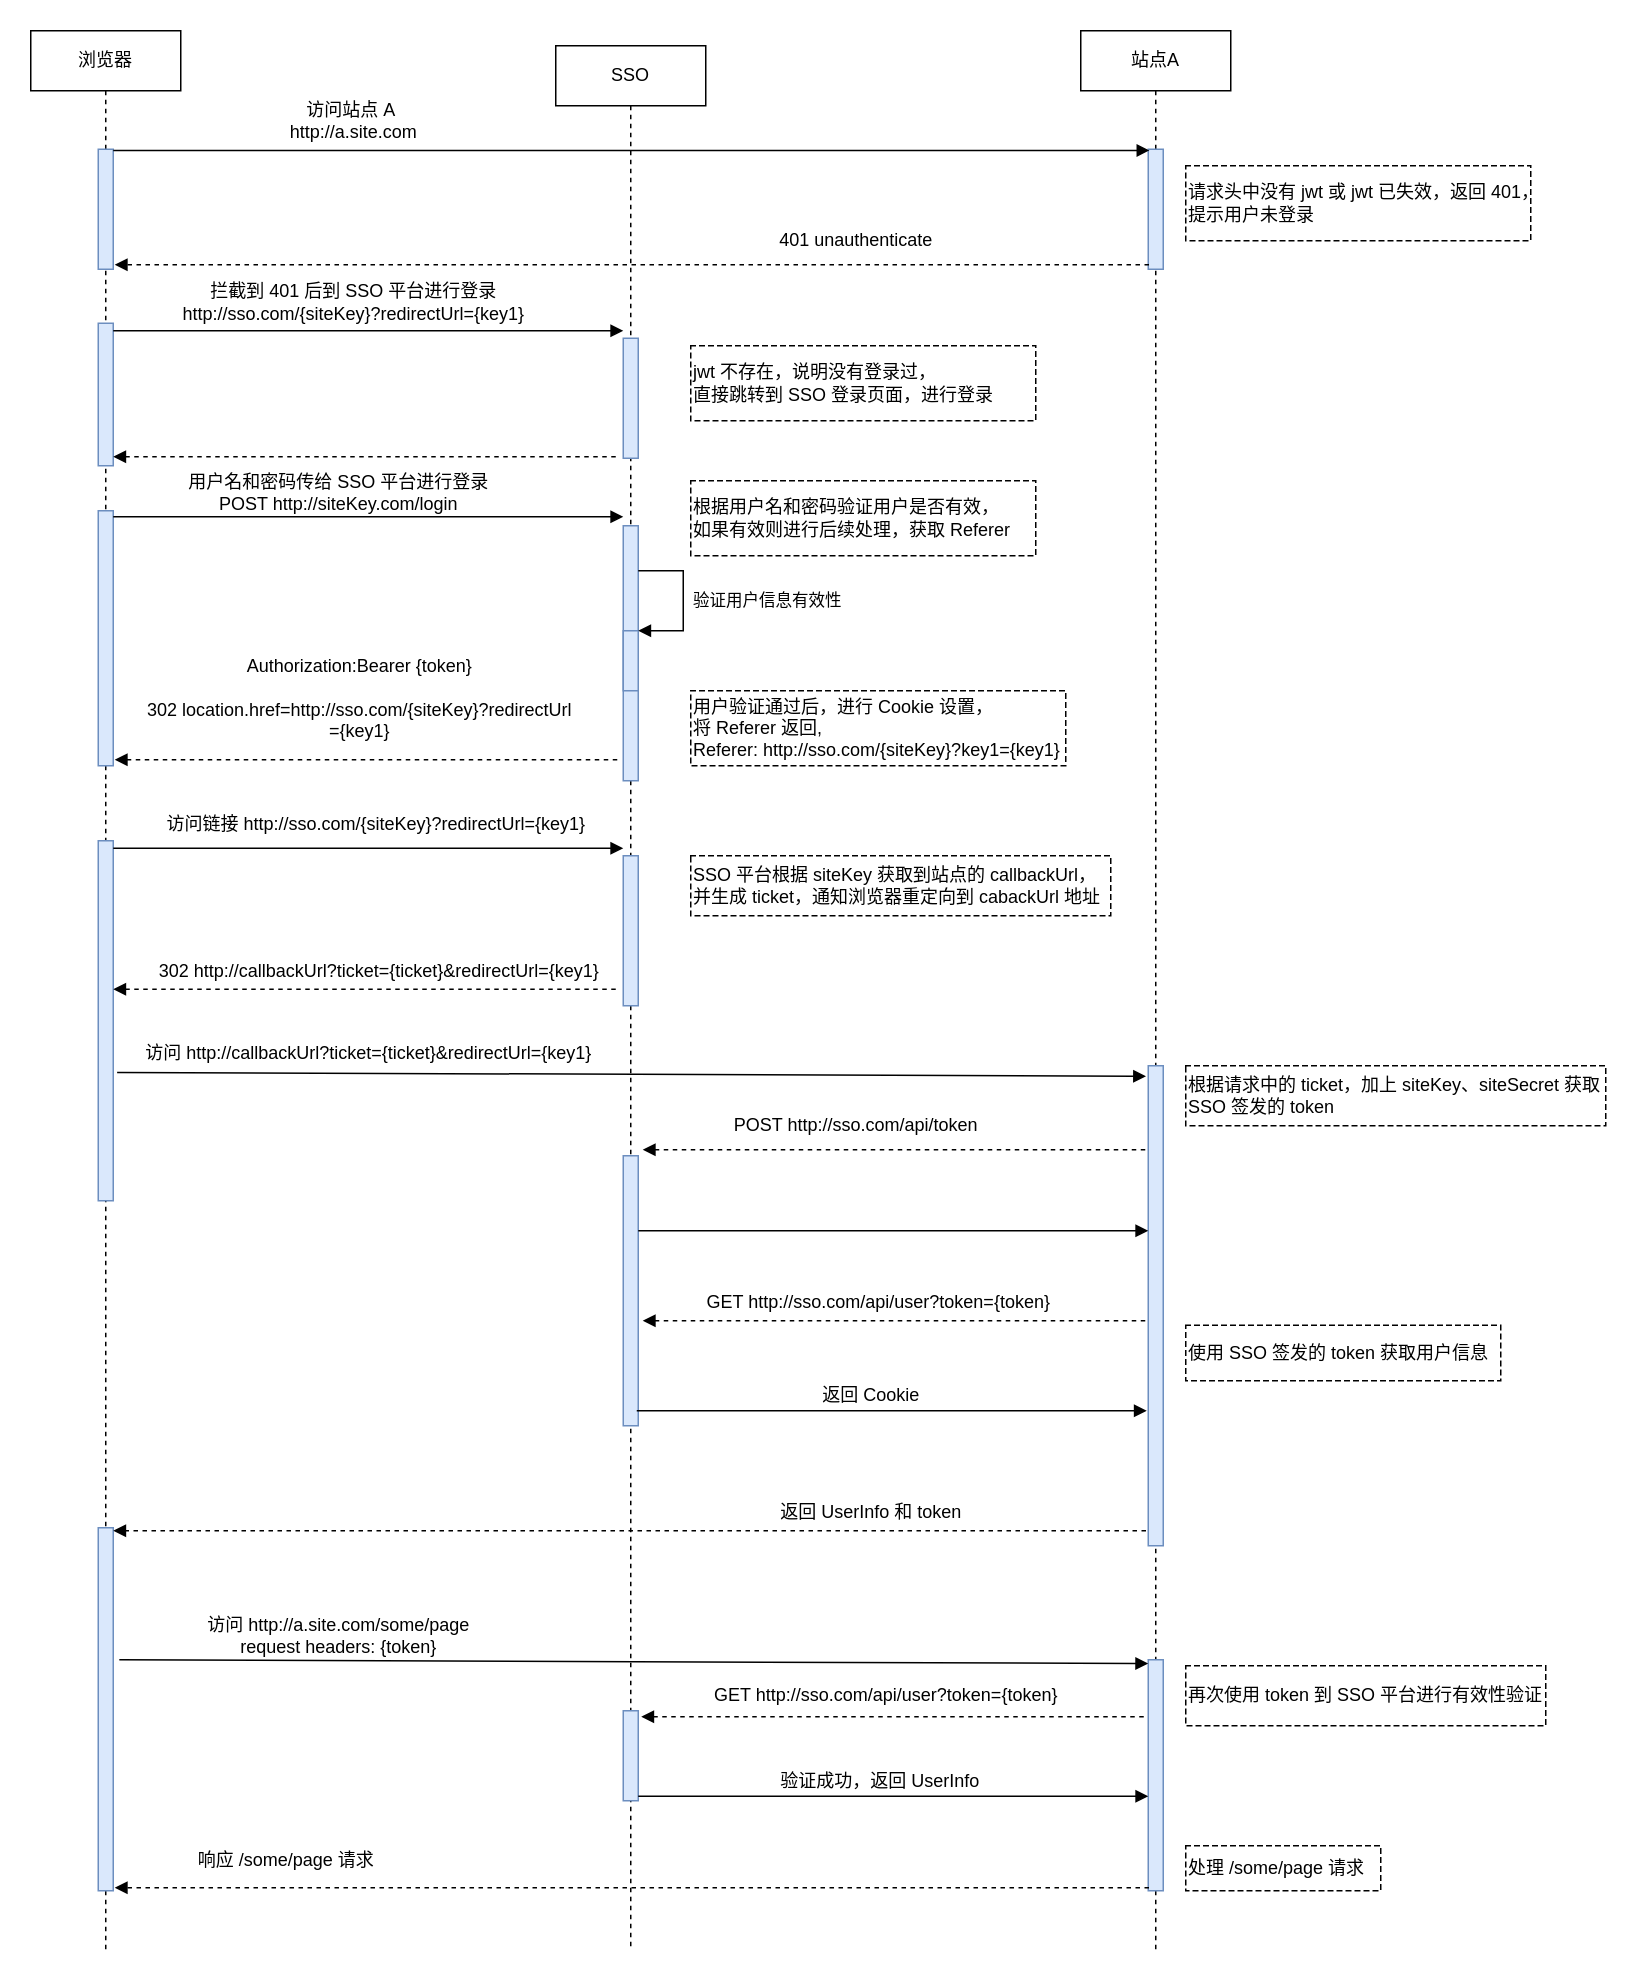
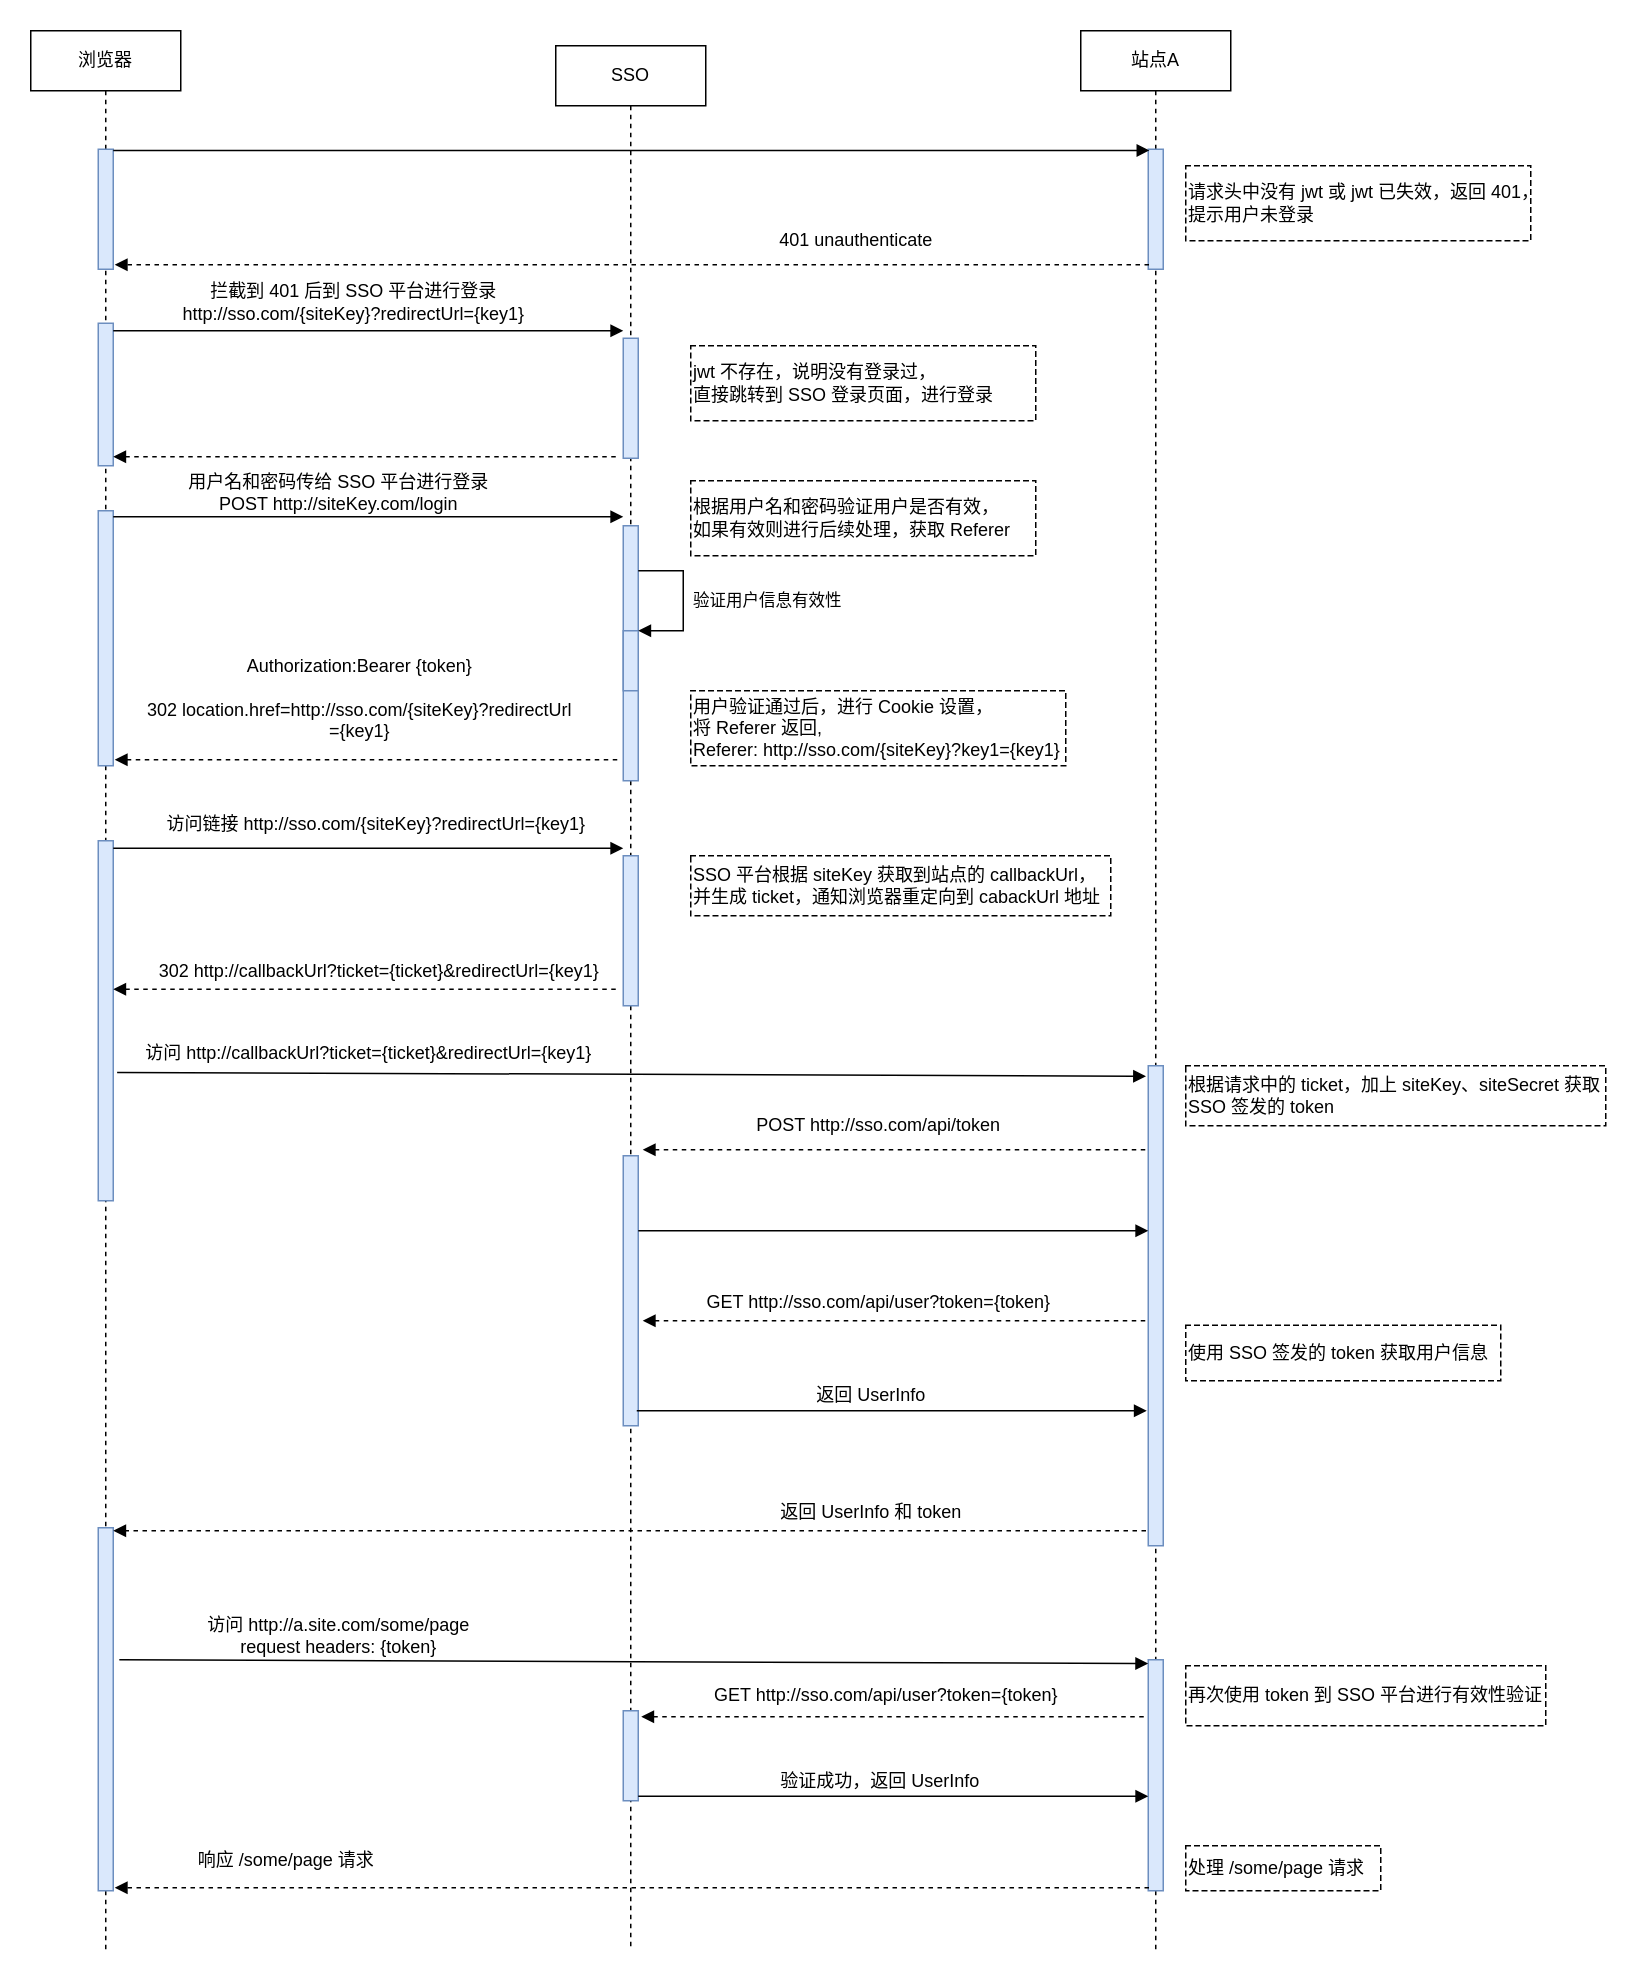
(353, 121) -> none
(856, 1126) -> (878, 1126)
(872, 1396) -> (872, 1396)
